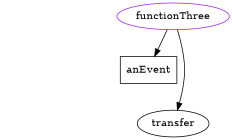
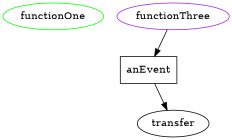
none -> (53, 16)
(185, 66) -> (159, 93)
